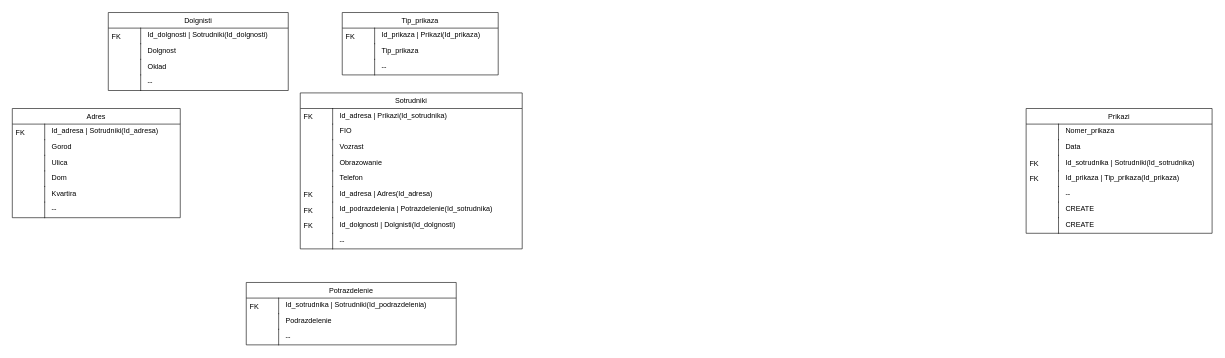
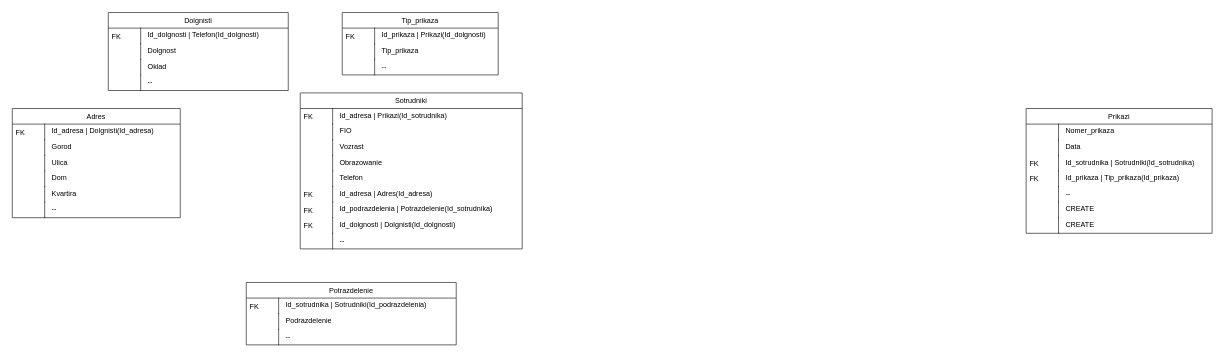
(218, 35) -> (213, 35)
(440, 35) -> (443, 35)
(113, 131) -> (110, 131)
